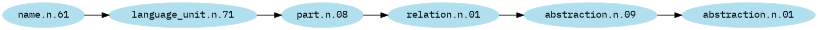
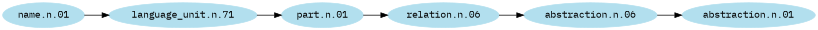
(43, 15) -> (43, 15)
(322, 15) -> (322, 15)
(443, 15) -> (443, 15)
(590, 15) -> (590, 15)
